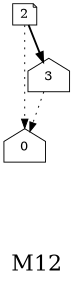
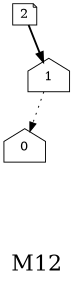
(25, 72) -> none
(49, 77) -> (49, 77)
